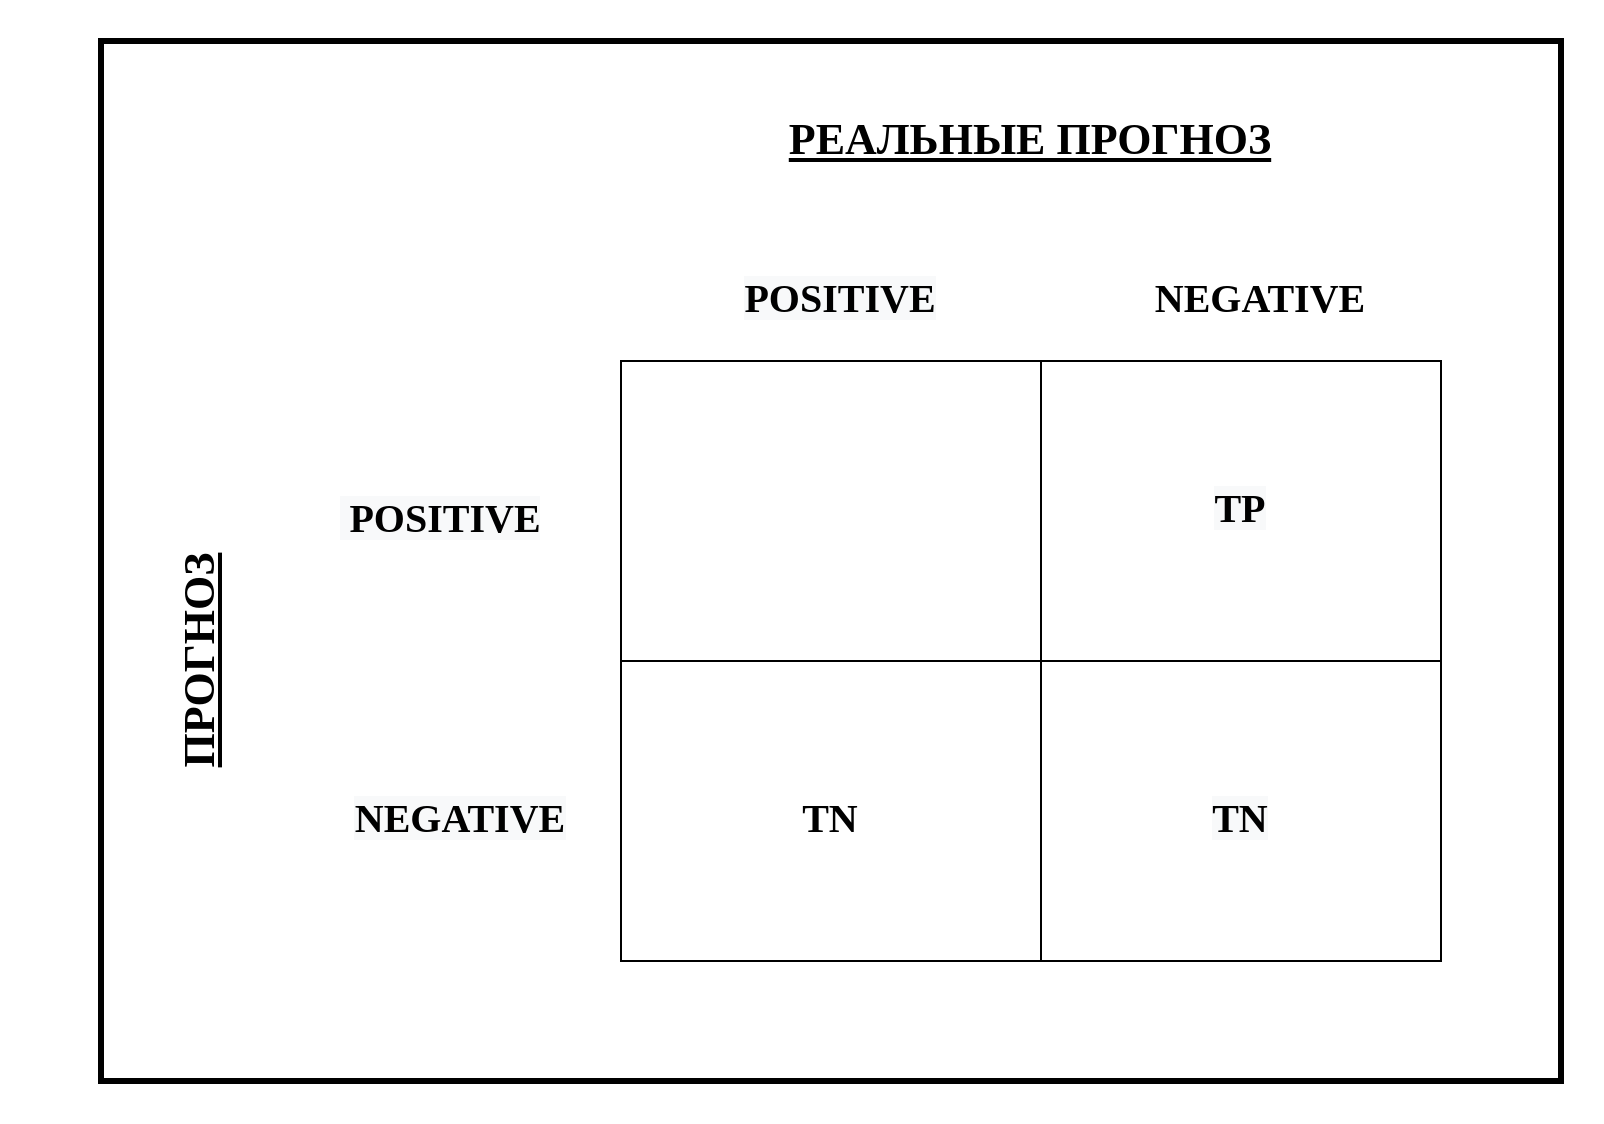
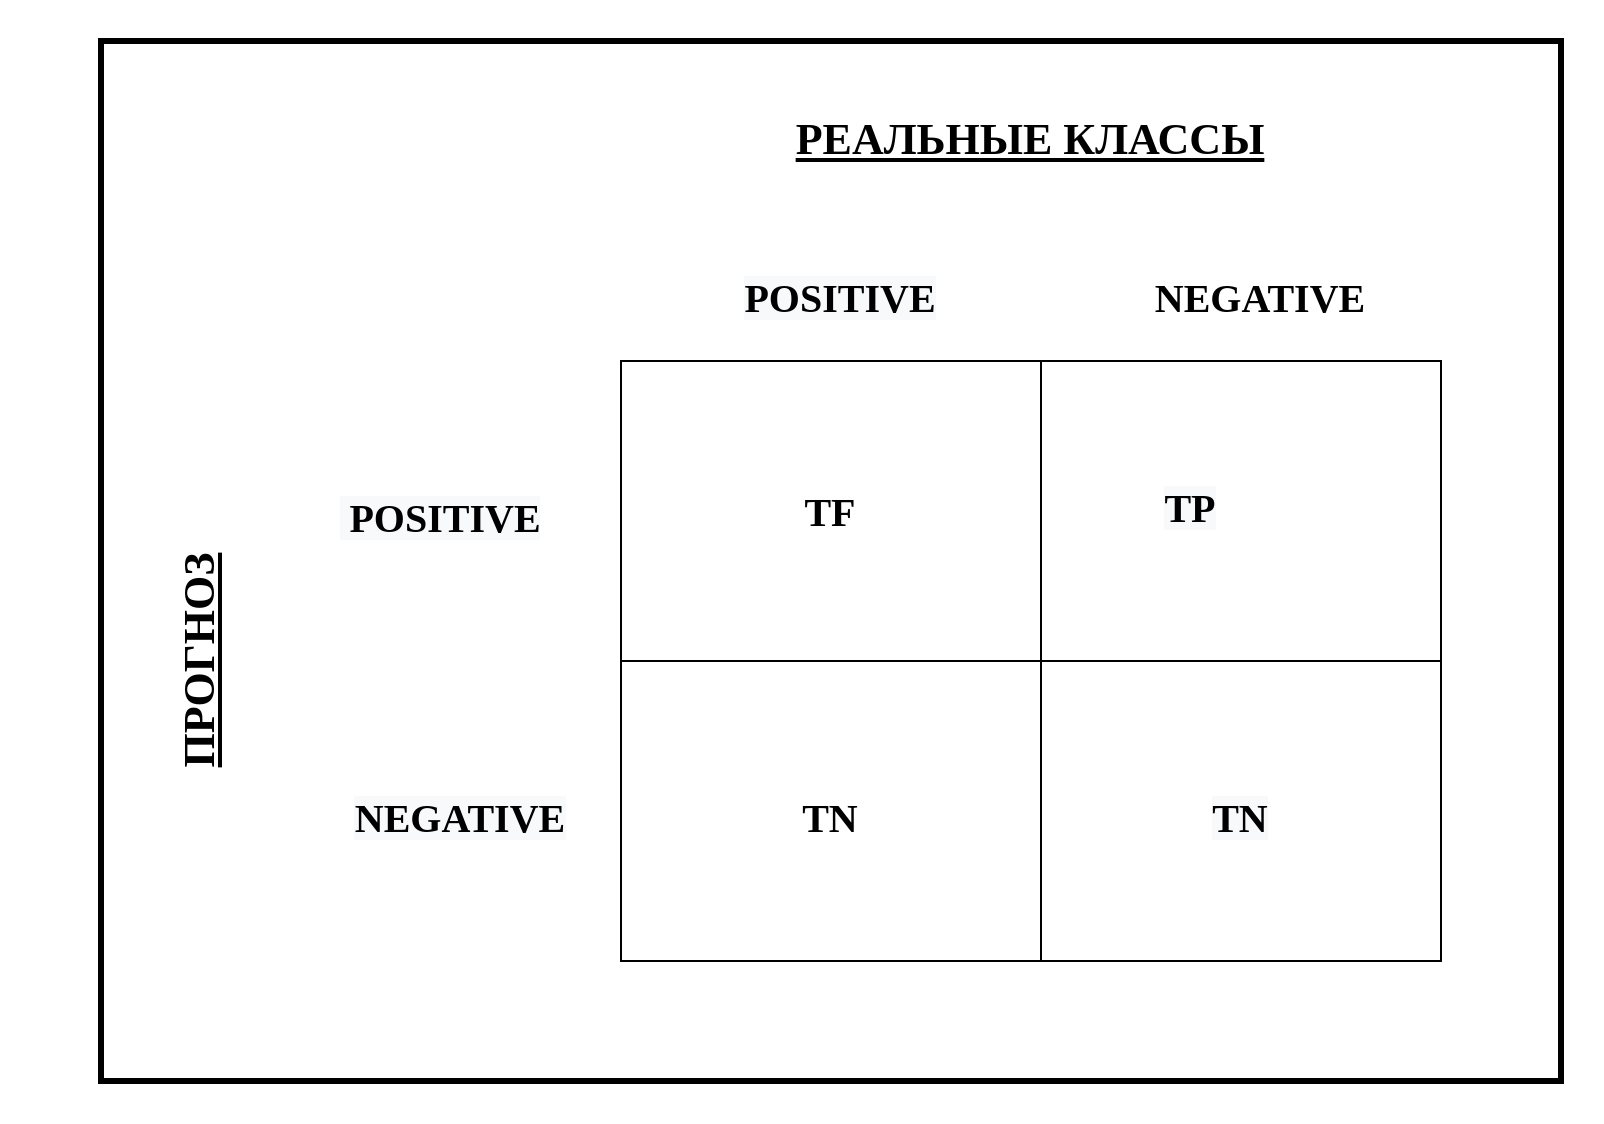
(1031, 139) -> (1031, 139)
none -> (831, 511)
(1241, 511) -> (1191, 511)
